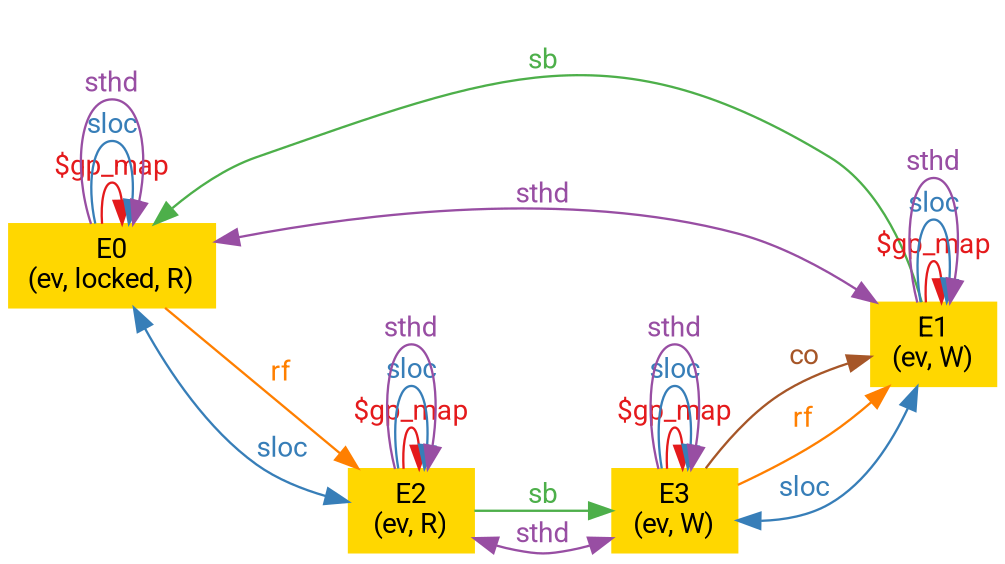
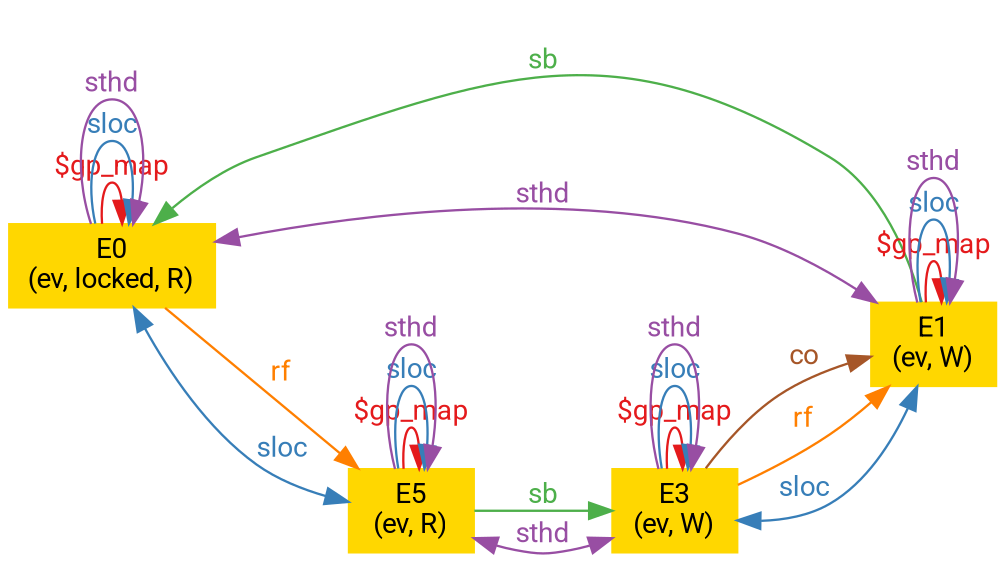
(411, 511) -> (411, 511)
